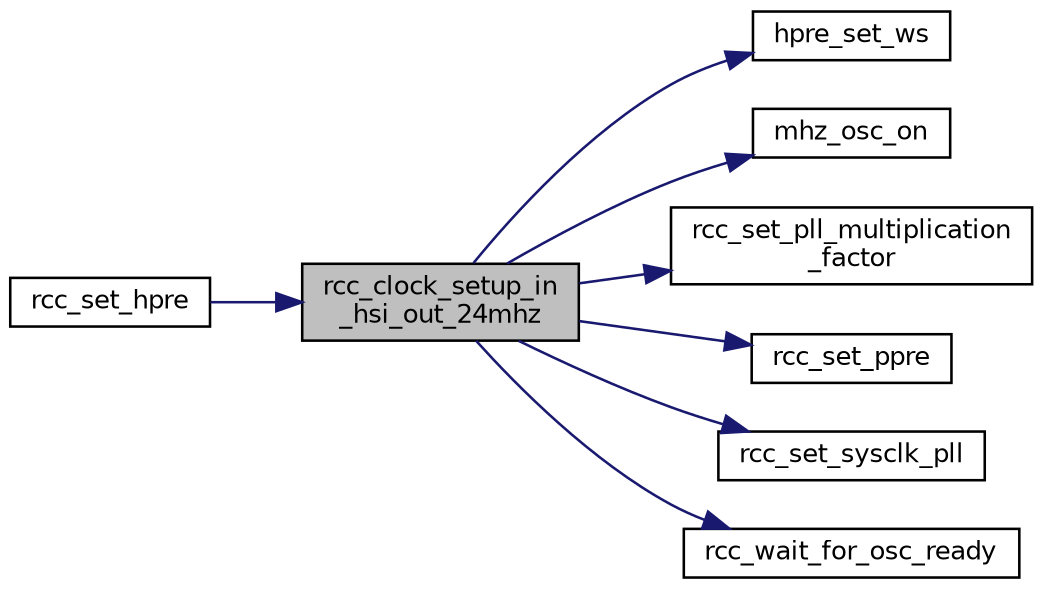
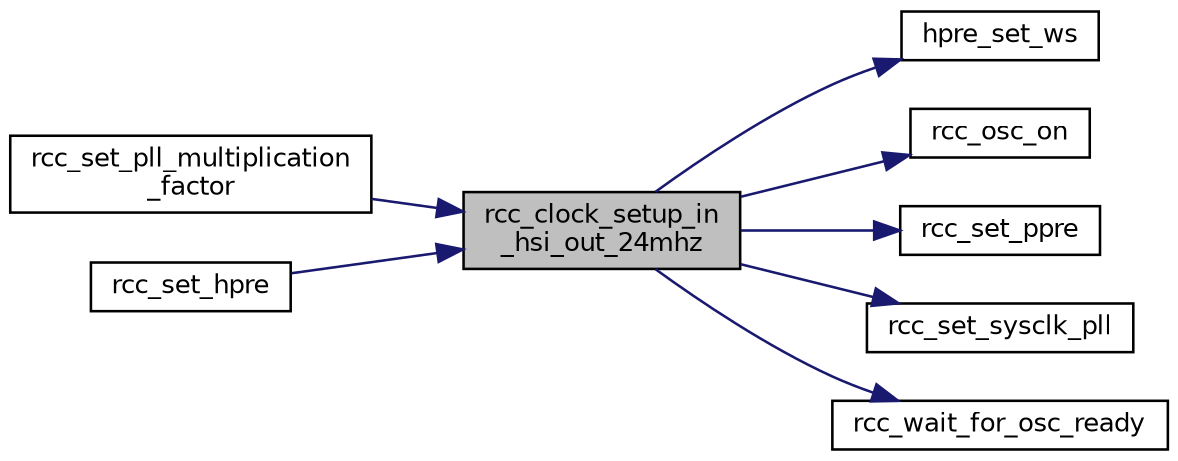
(852, 133) -> (1000, 133)
(612, 279) -> (404, 203)
